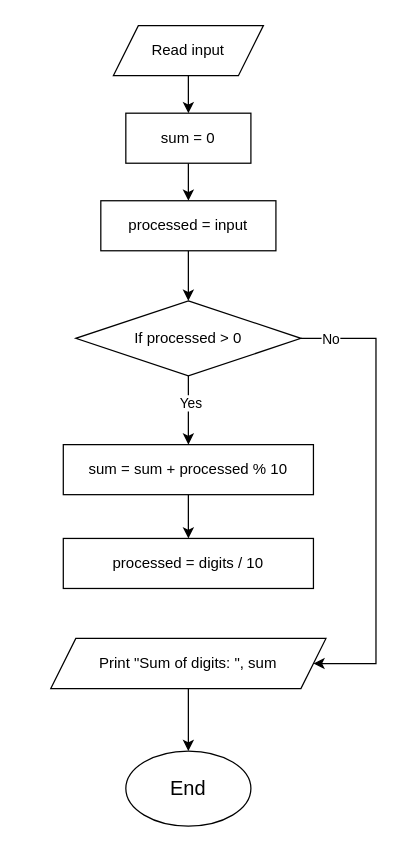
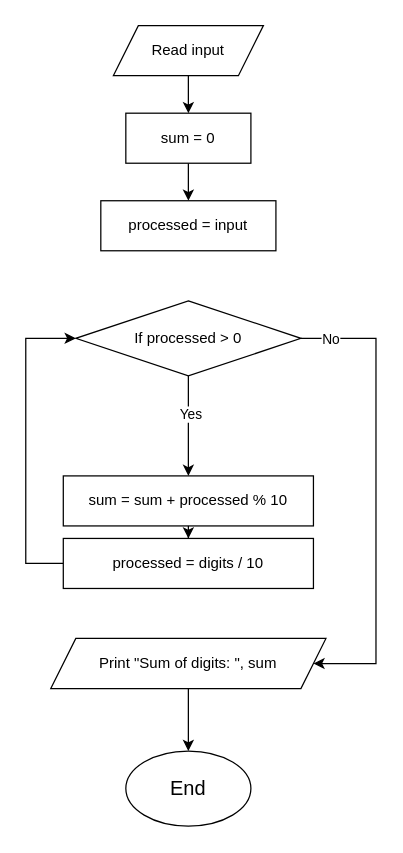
(188, 272) -> none
none -> (26, 448)
(188, 469) -> (188, 501)
